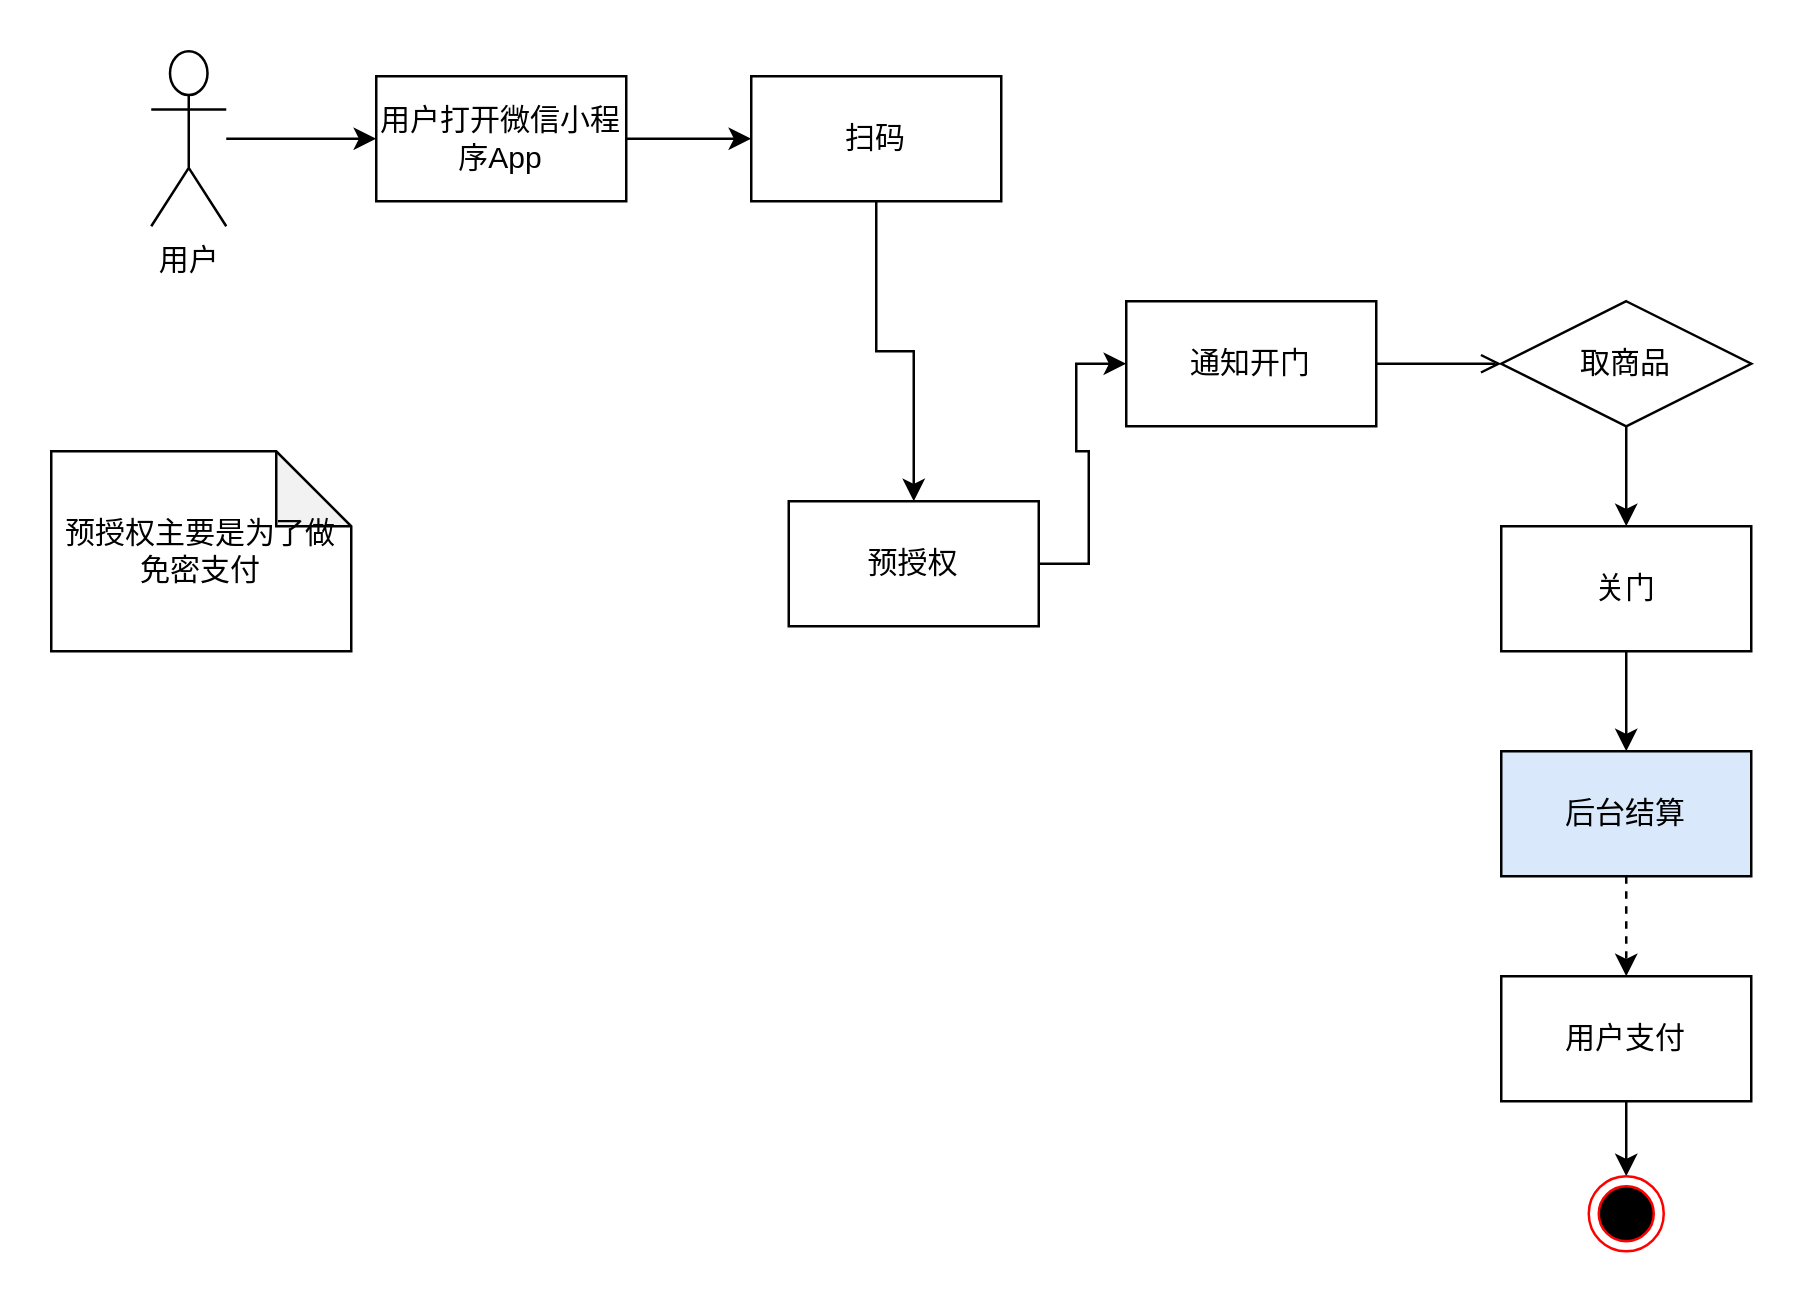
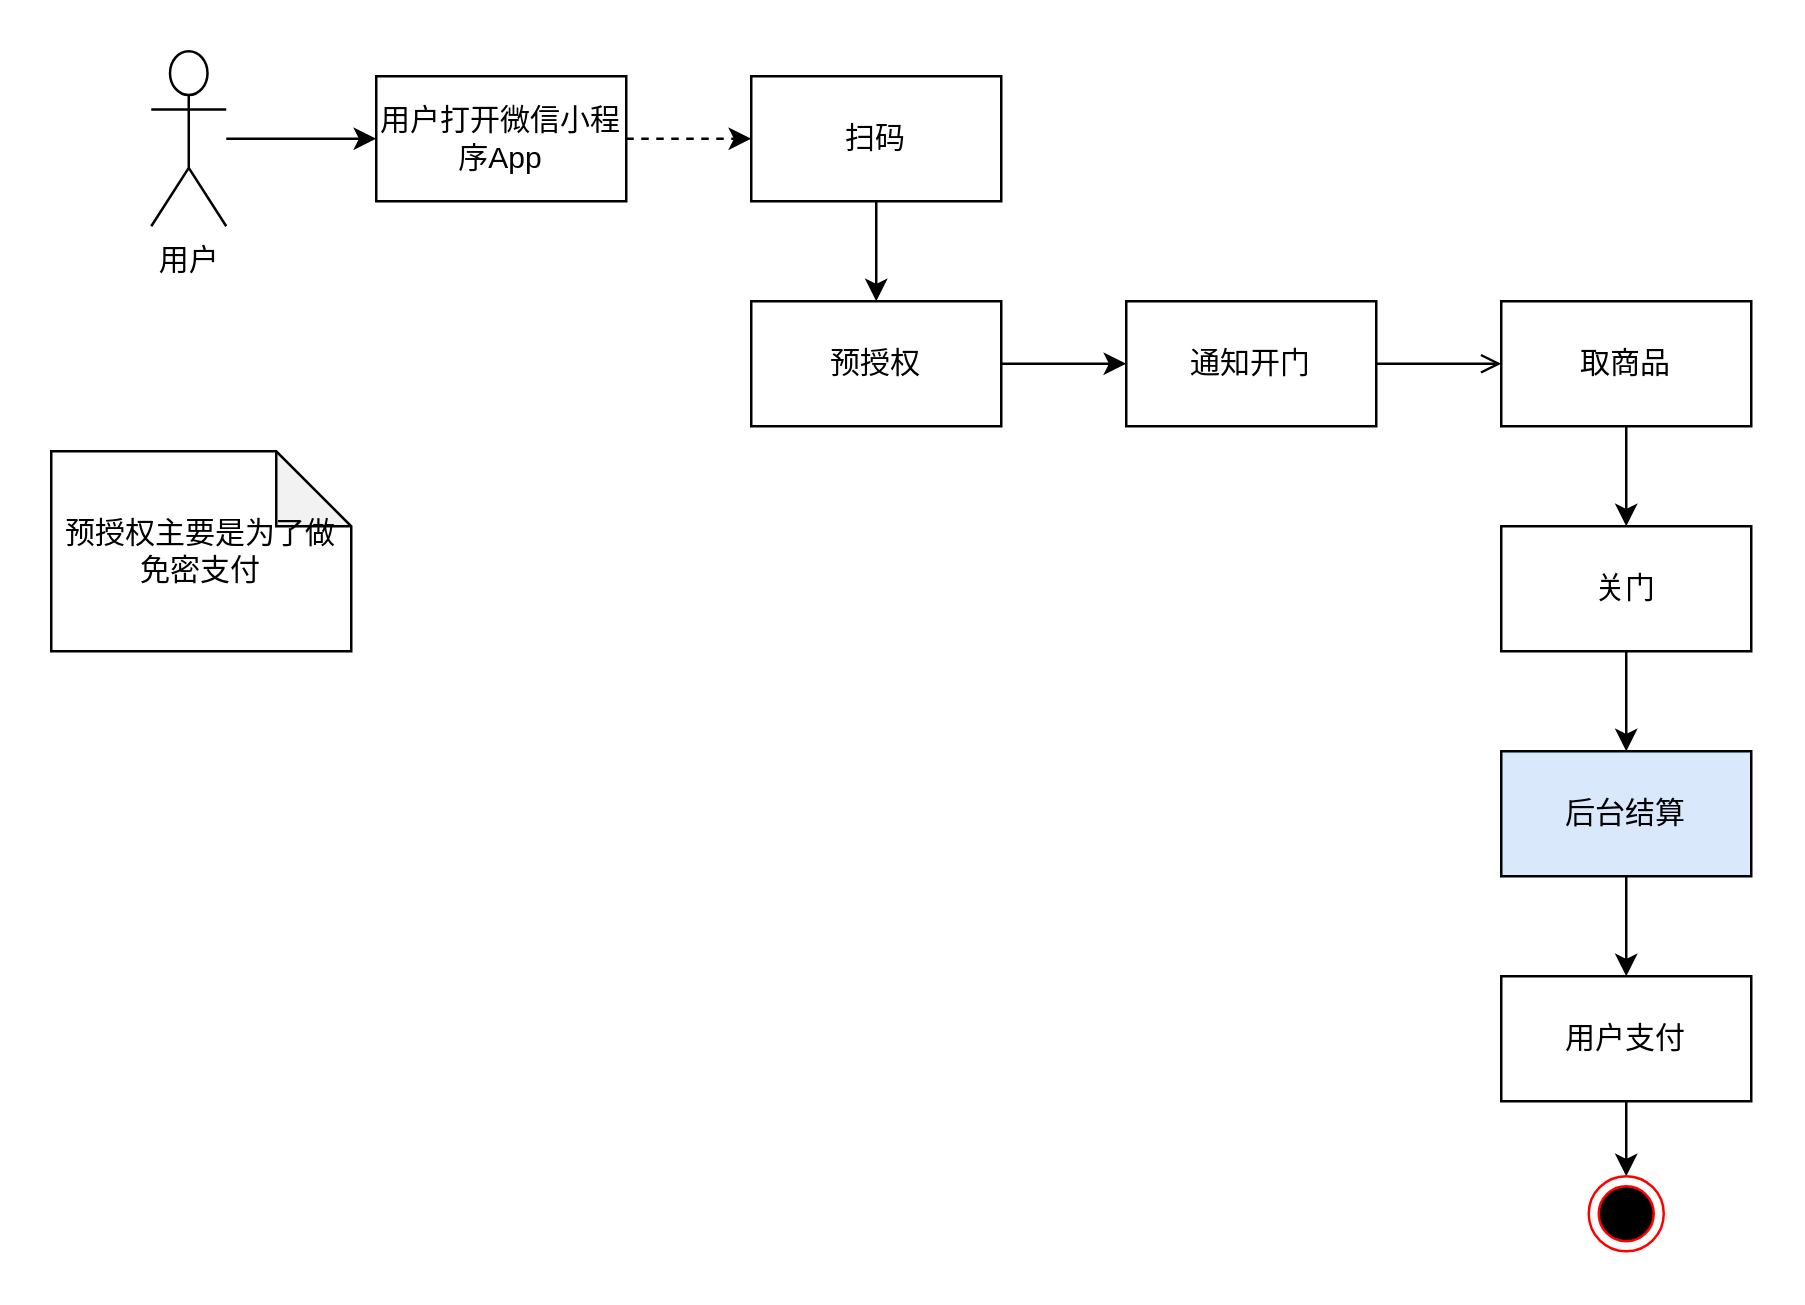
(682, 139) -> (682, 139)
(1626, 364) -> (1626, 364)
(914, 564) -> (876, 364)
(1626, 917) -> (1626, 917)
